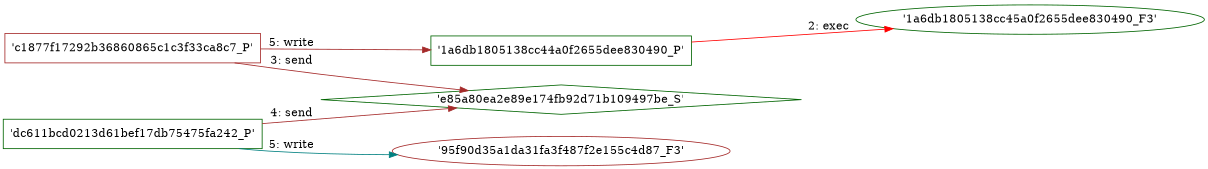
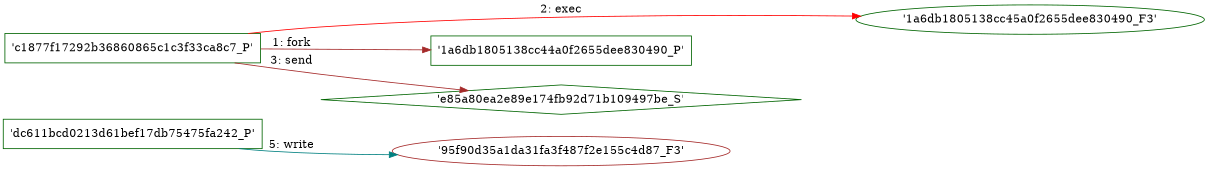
(788, 36) -> (550, 17)
(292, 43) -> (292, 43)
(133, 48) -> (133, 48)
(355, 116) -> none
